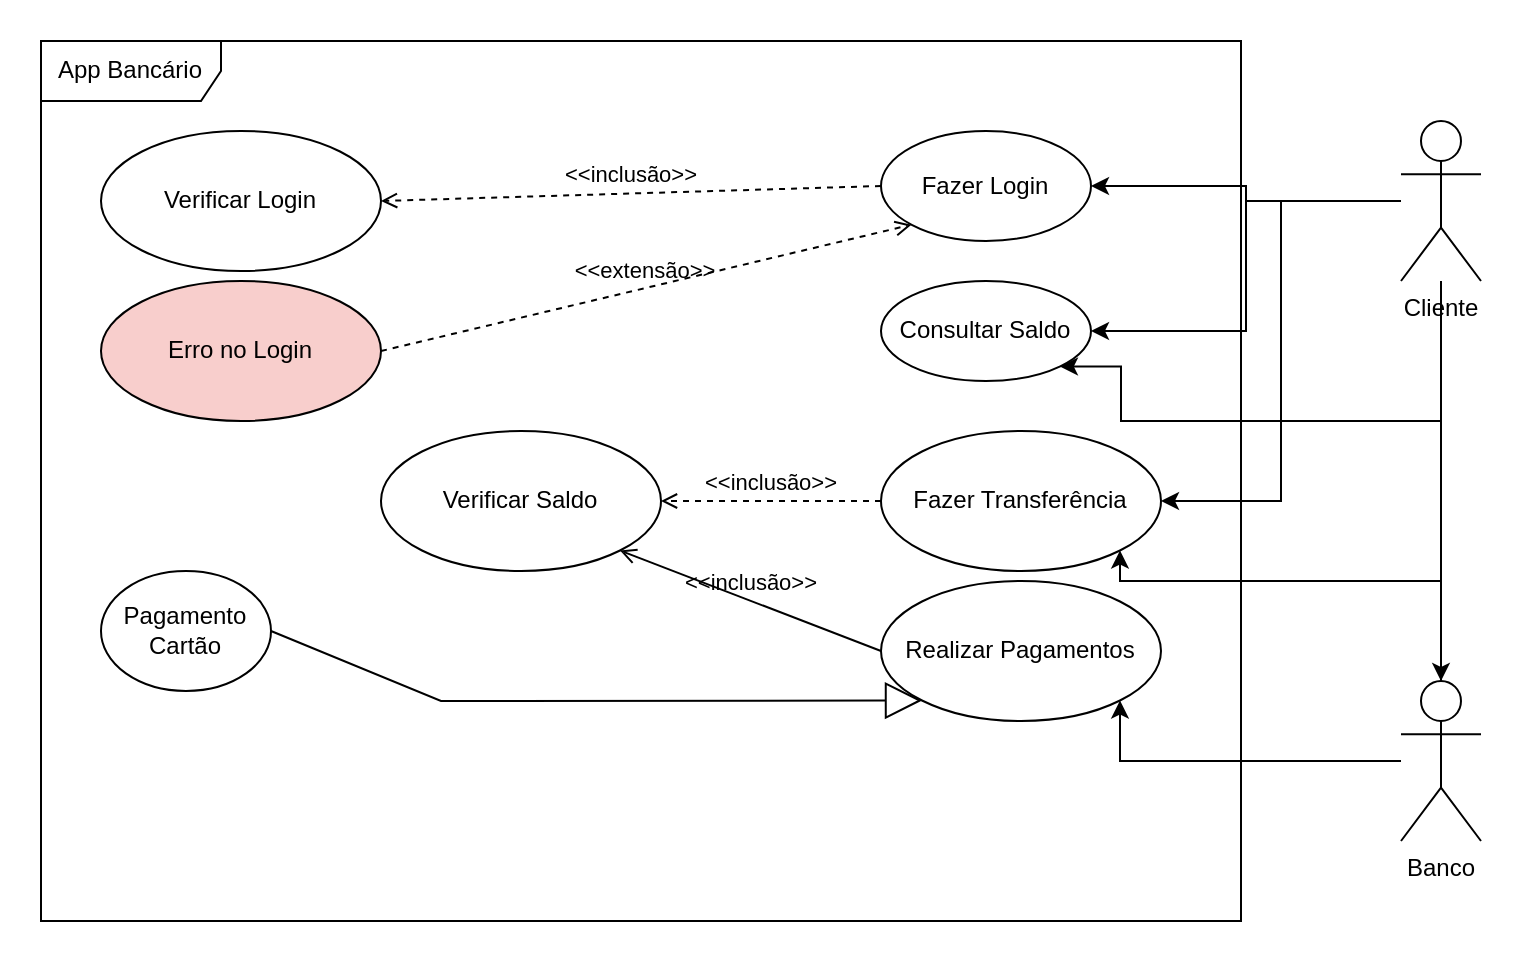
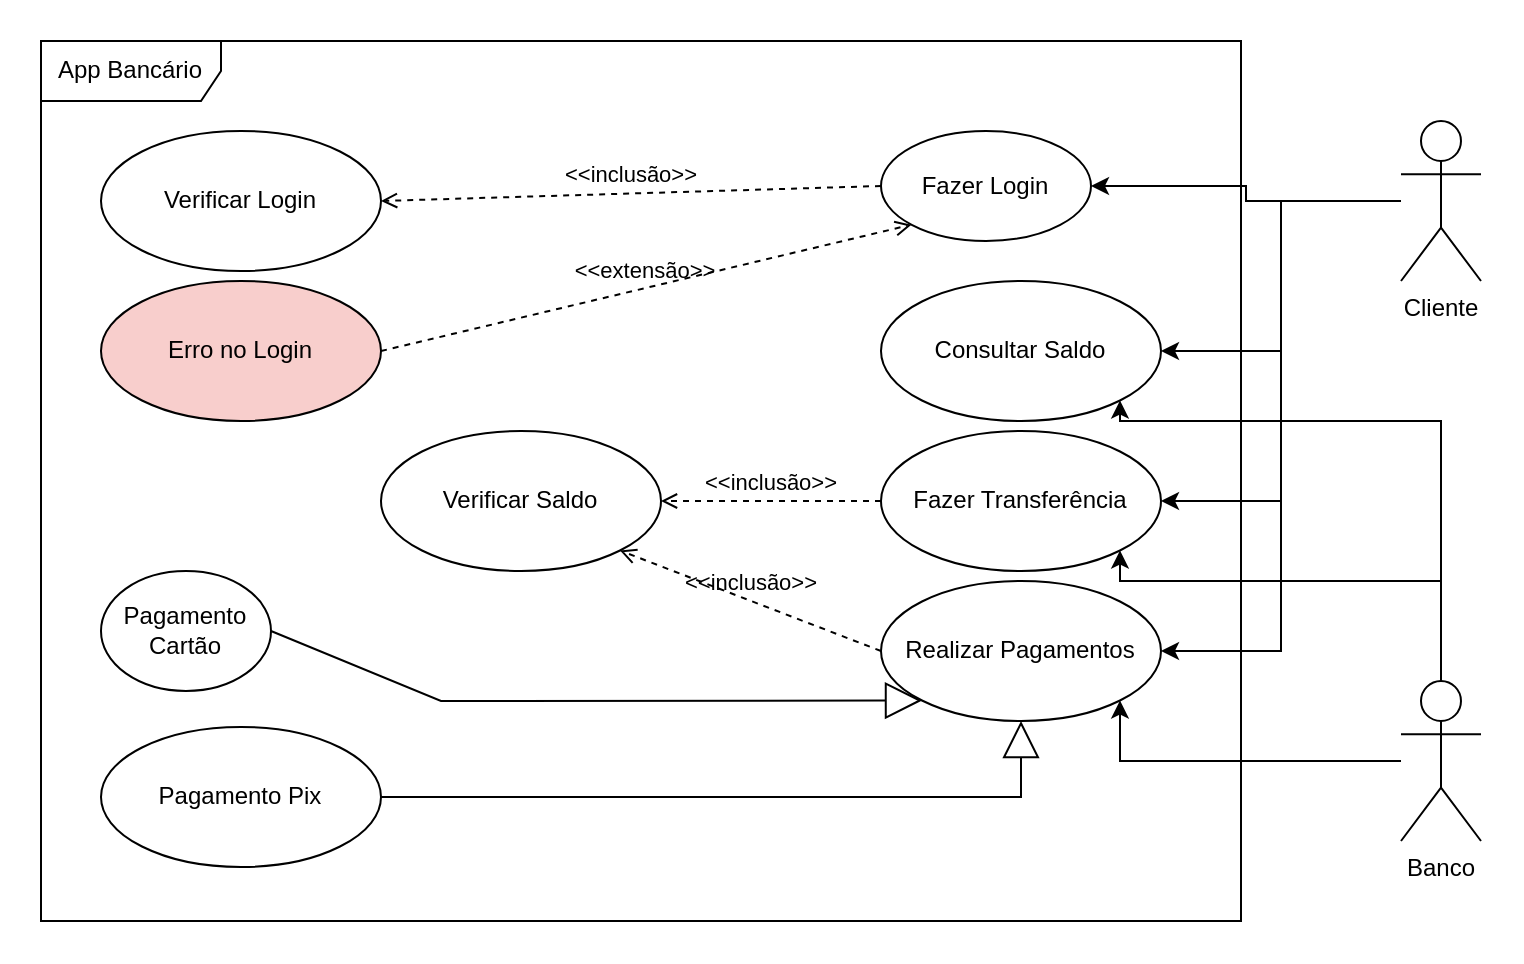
(986, 331) -> (1021, 351)
(1441, 349) -> (1281, 631)
(751, 601) -> (751, 601)
none -> (241, 797)
none -> (720, 797)
